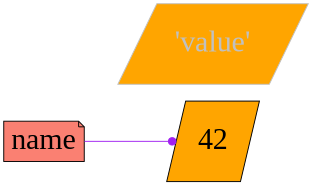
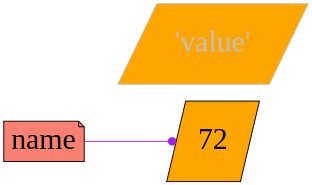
(213, 141) -> (213, 141)
